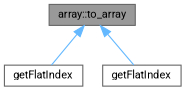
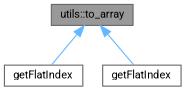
(92, 15) -> (92, 15)
